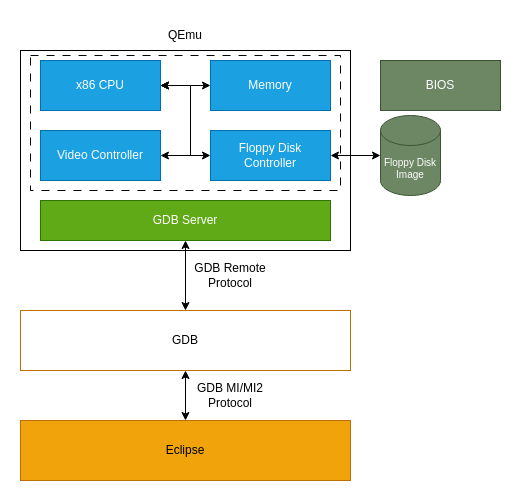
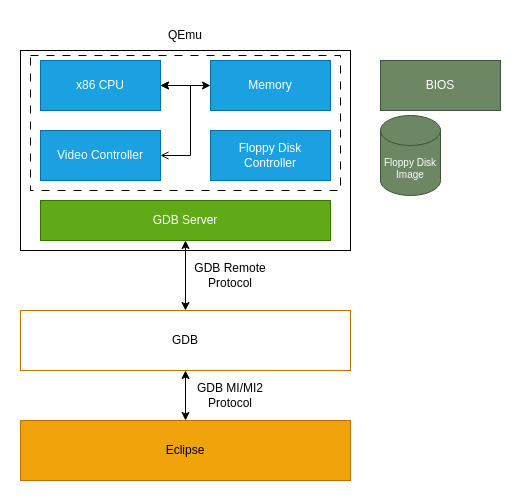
(169, 156) -> (167, 156)
(198, 156) -> none
(355, 156) -> none
